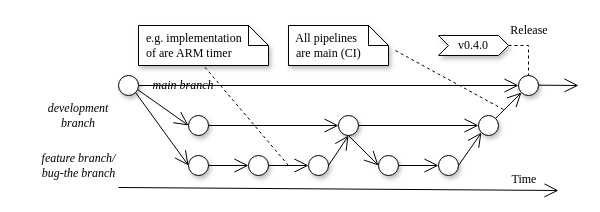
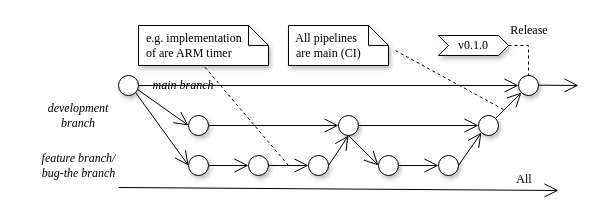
(474, 46) -> (474, 46)
(525, 180) -> (525, 180)
